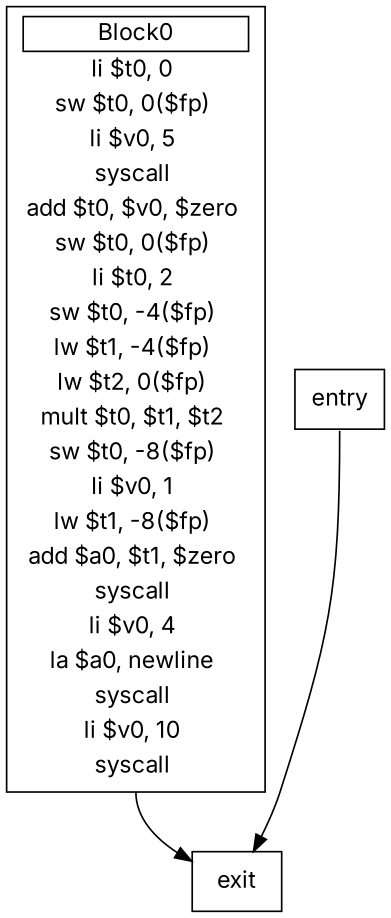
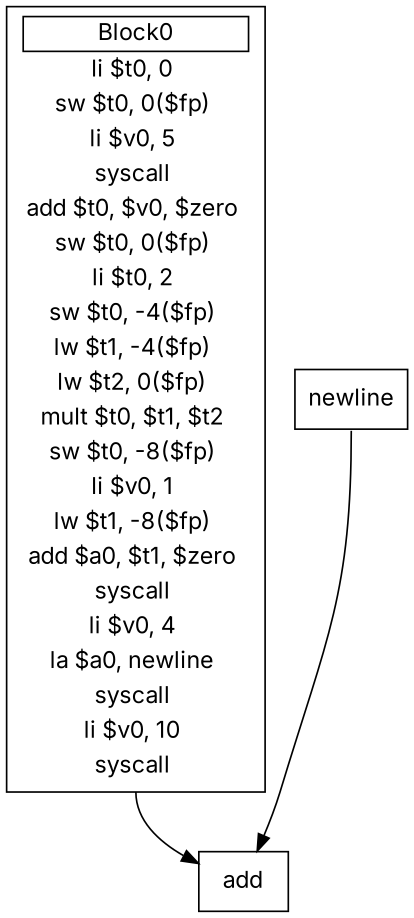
(340, 399) -> (351, 399)
(237, 881) -> (244, 881)
